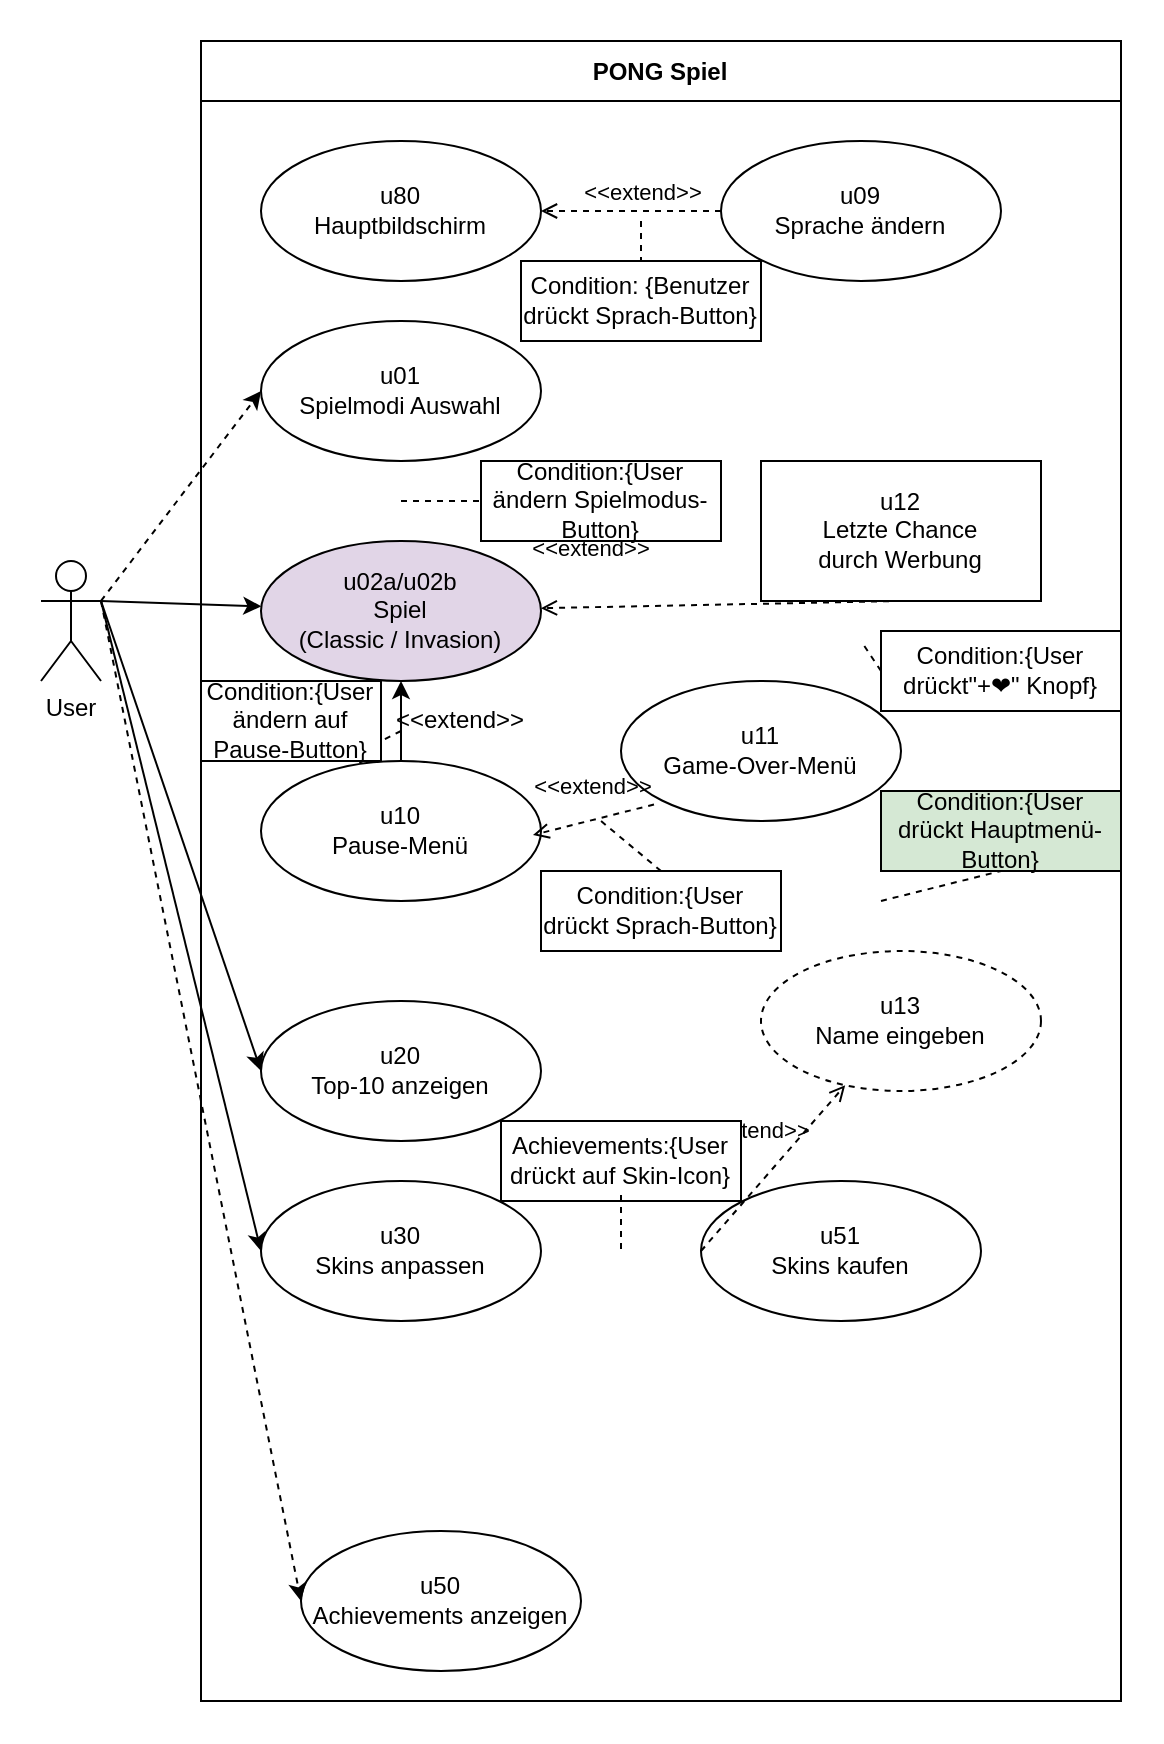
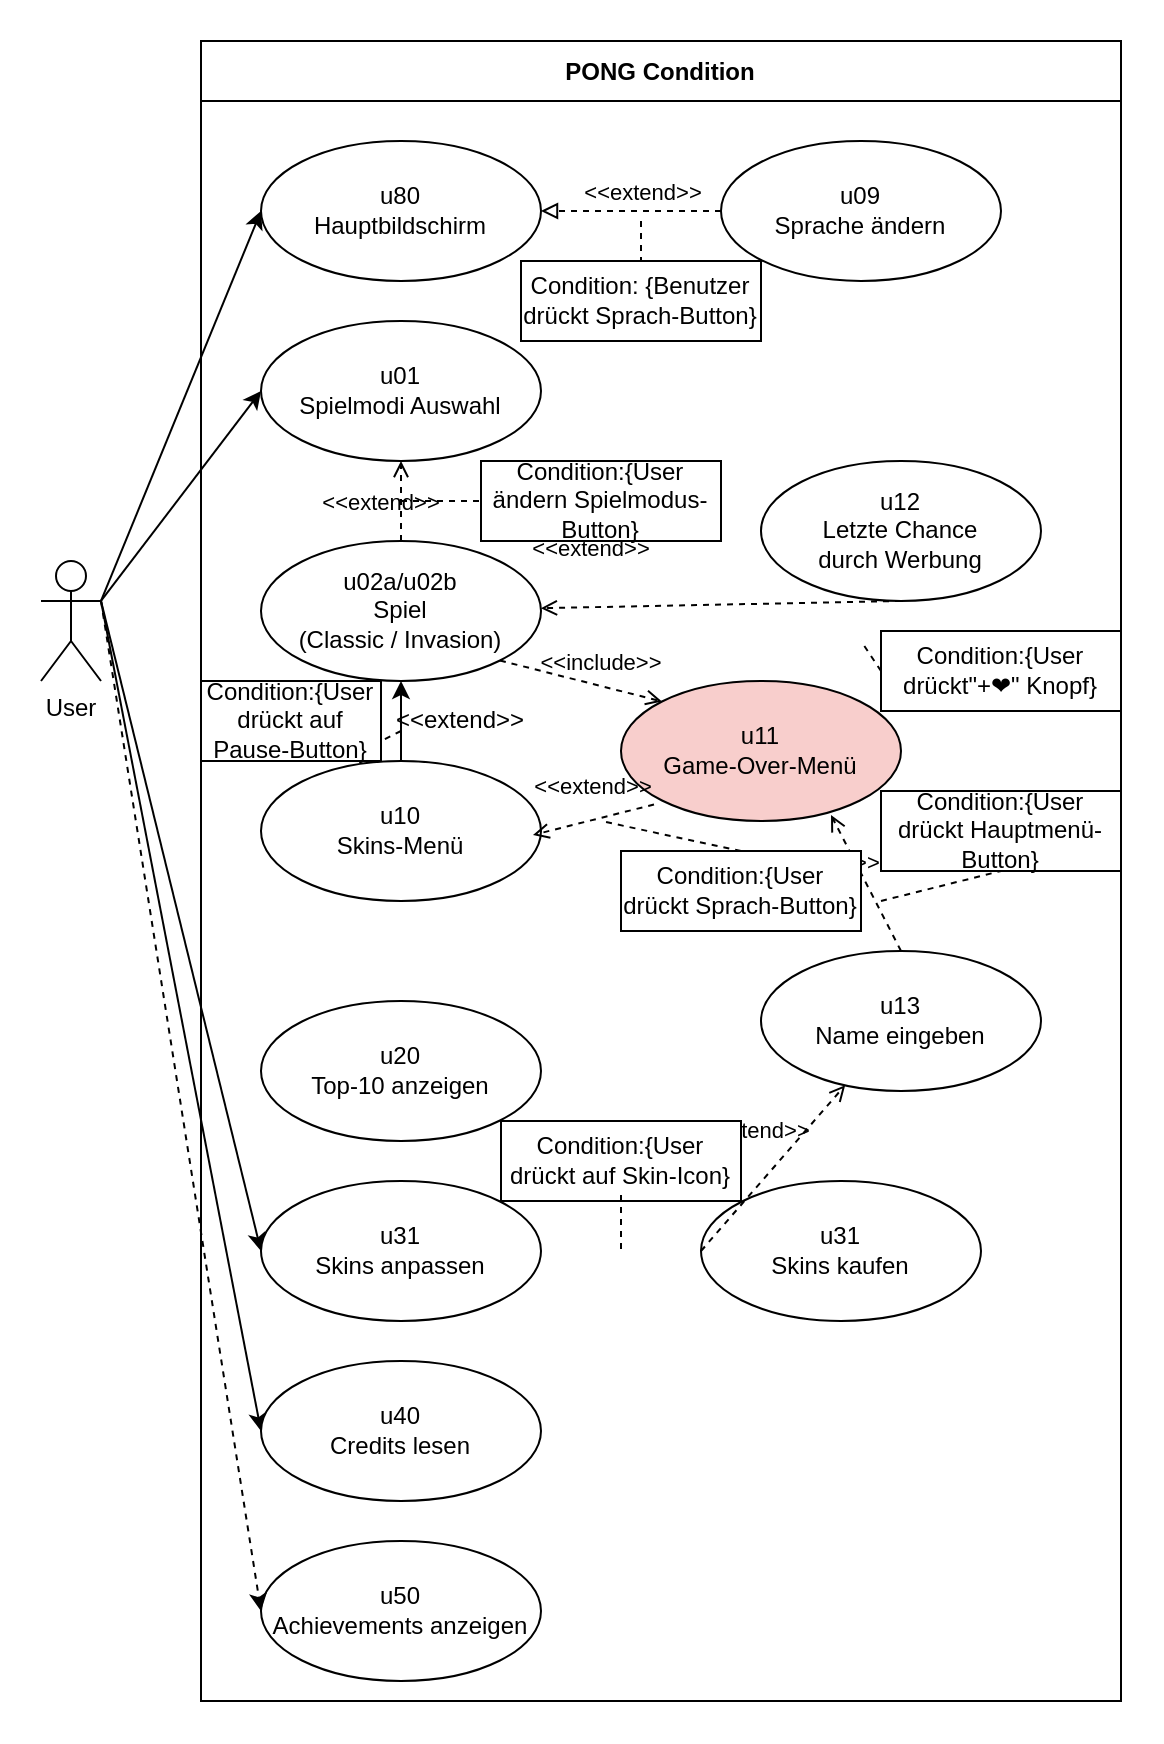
(660, 72) -> (660, 72)
(553, 211) -> (558, 211)
none -> (401, 505)
(901, 531) -> (901, 531)
(151, 535) -> (151, 535)
(177, 604) -> (152, 477)
(401, 611) -> (401, 611)
none -> (579, 681)
(291, 721) -> (291, 721)
(761, 751) -> (761, 751)
(156, 762) -> none
(401, 831) -> (401, 831)
(1001, 831) -> (1001, 831)
none -> (879, 909)
(661, 911) -> (741, 891)
(901, 1021) -> (901, 1021)
(621, 1161) -> (621, 1161)
(401, 1251) -> (401, 1251)
(841, 1251) -> (841, 1251)
none -> (231, 1278)
none -> (401, 1431)
(441, 1601) -> (401, 1611)
